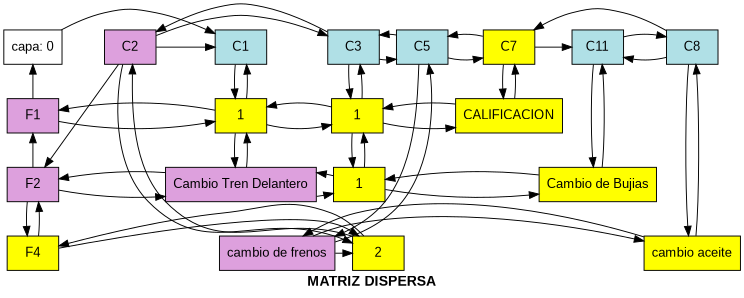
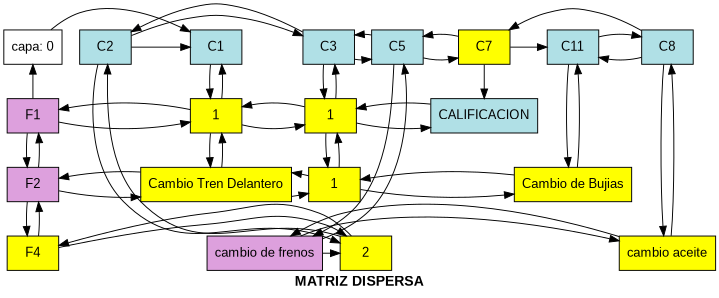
(130, 47) -> (105, 47)
(515, 86) -> none
(83, 114) -> (27, 145)
(509, 116) -> (484, 116)
(241, 185) -> (216, 185)
